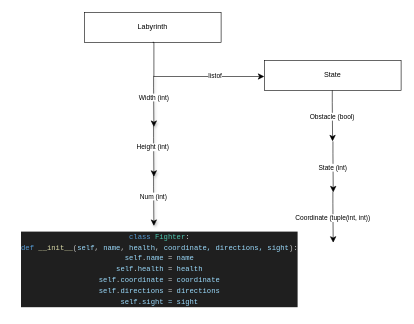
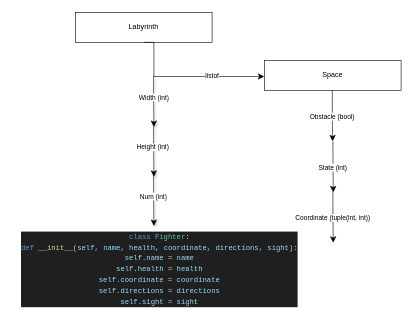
(153, 27) -> (144, 27)
(333, 75) -> (333, 75)
